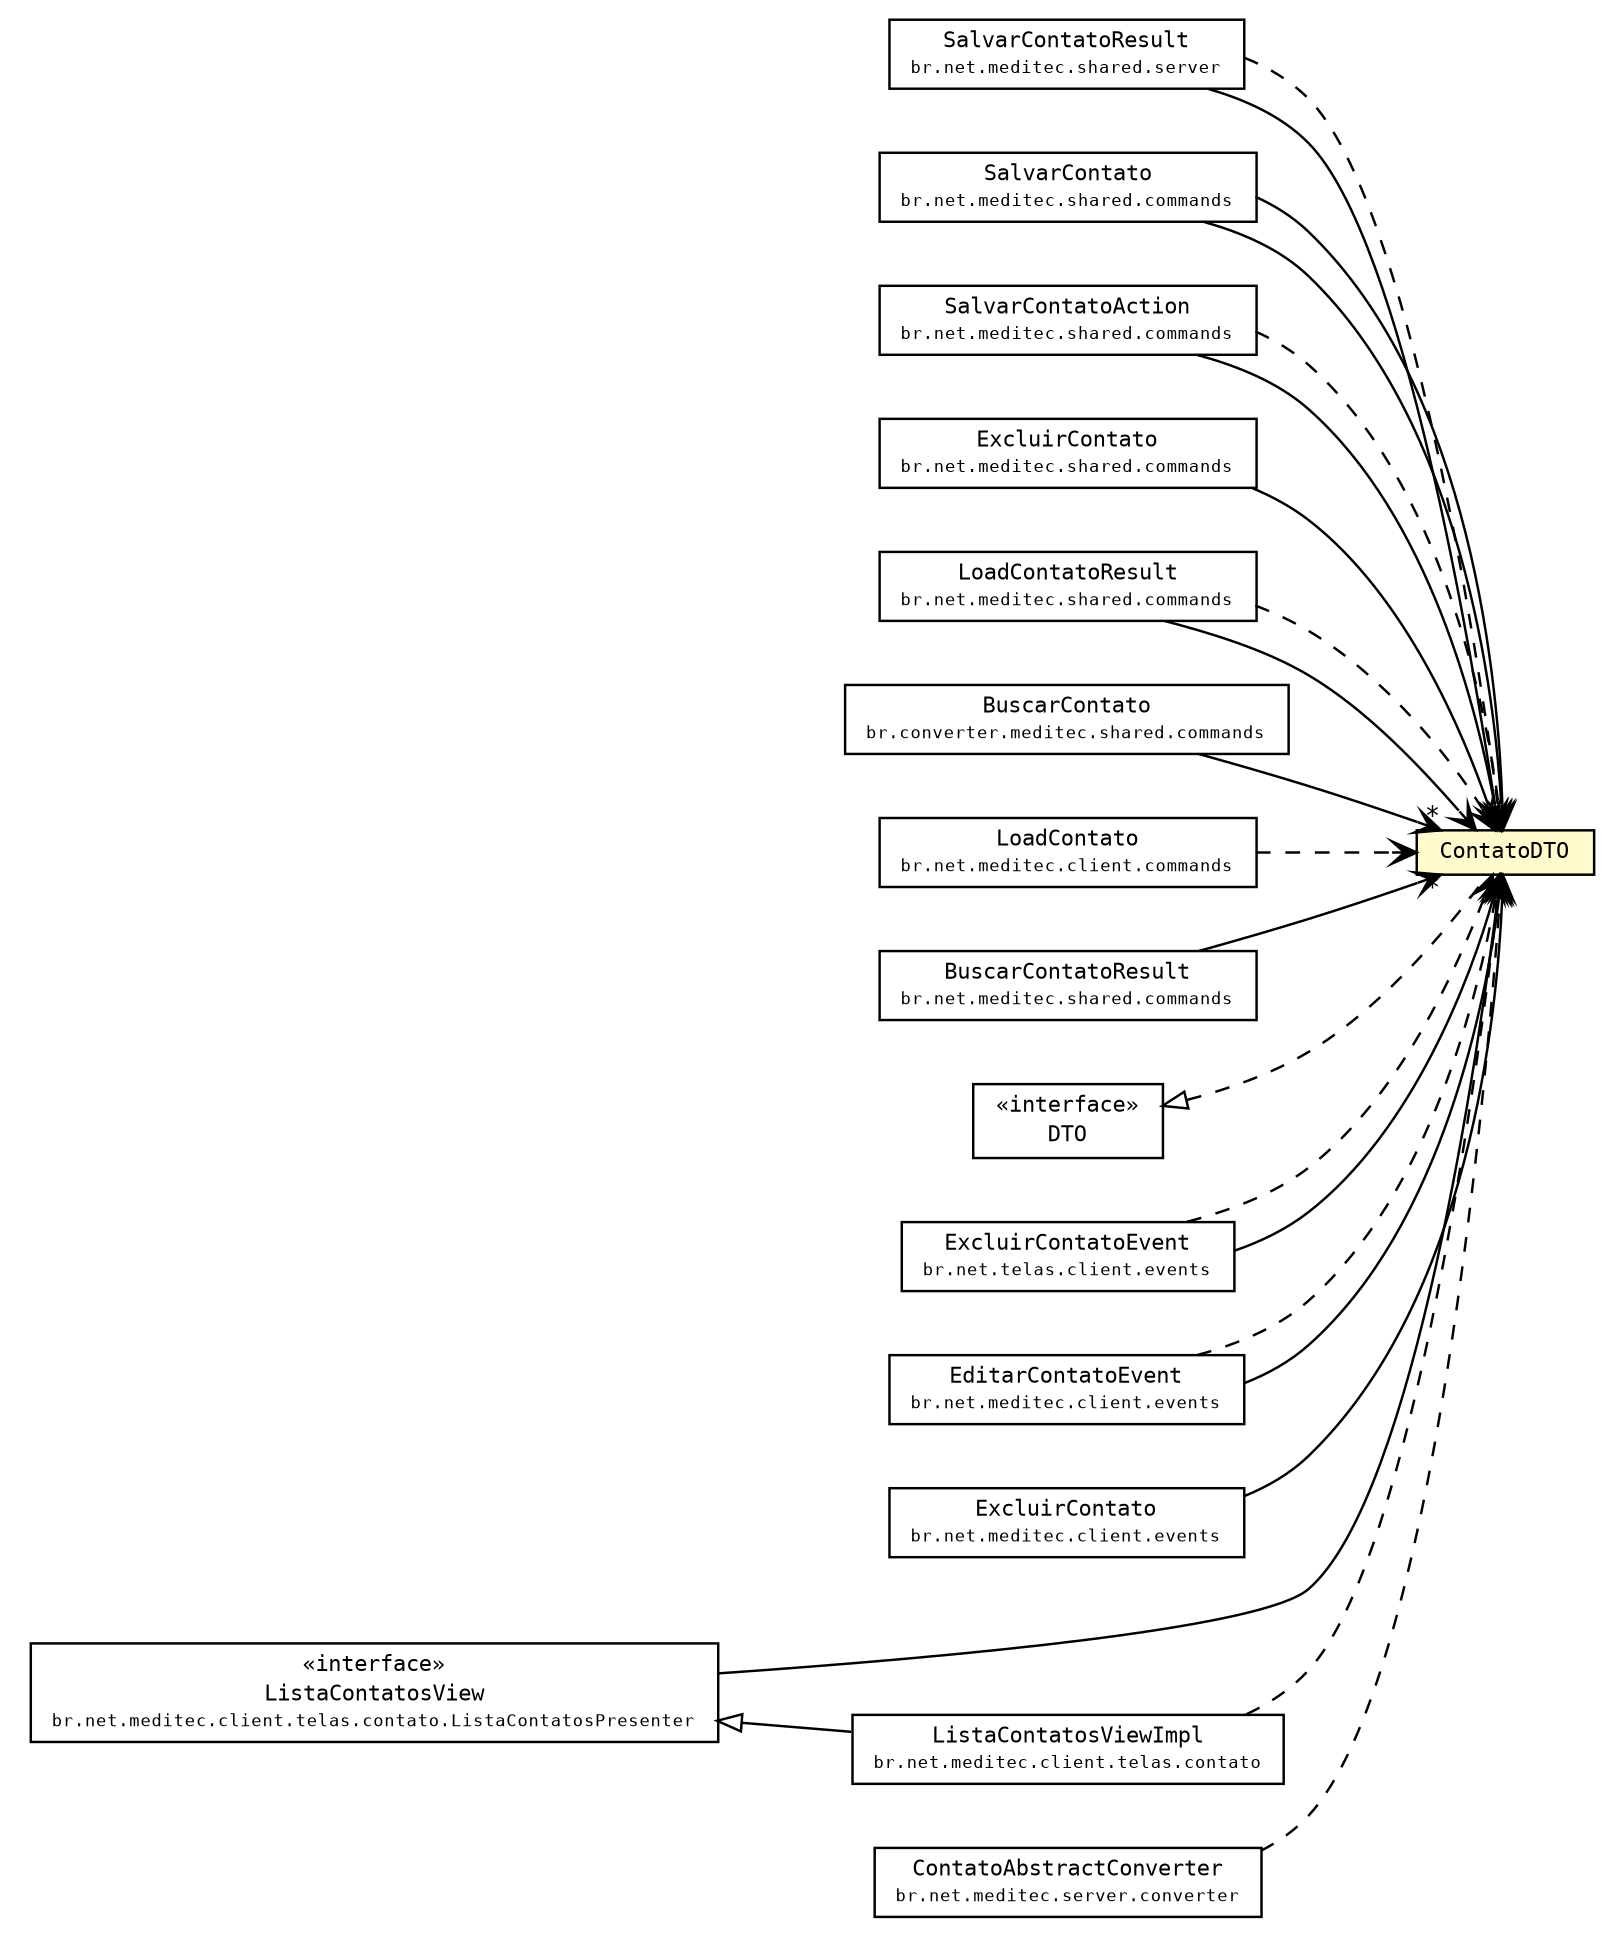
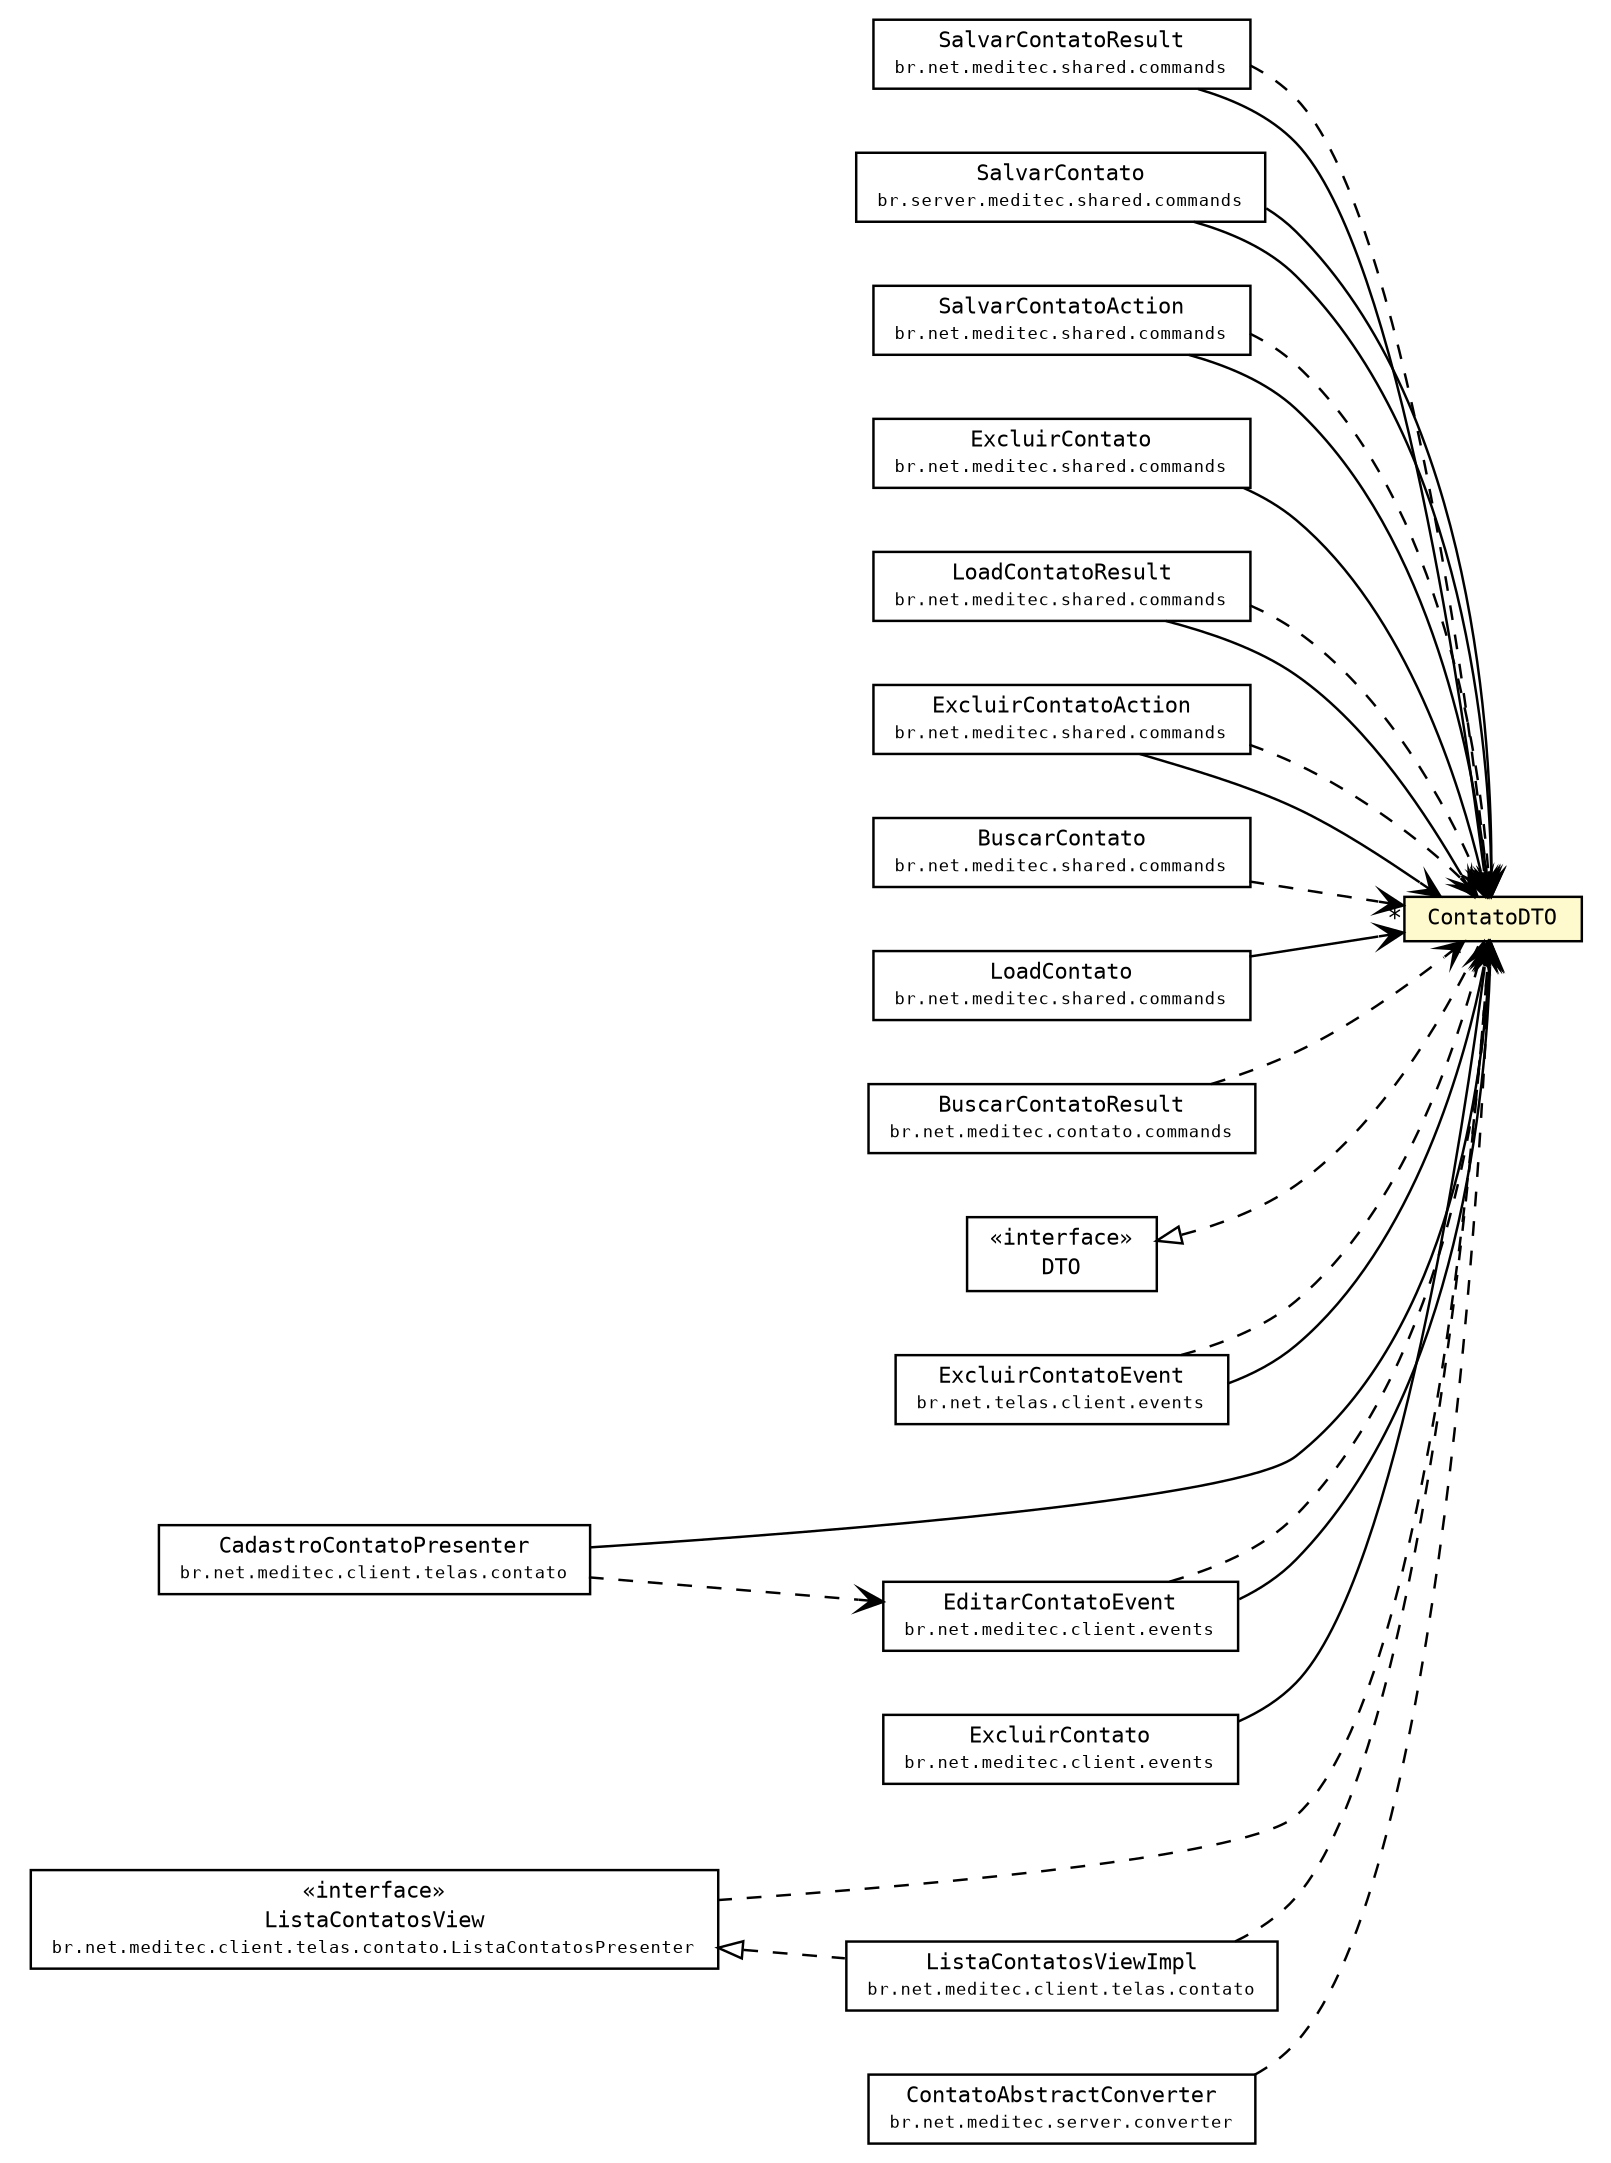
(1067, 68) -> (1062, 68)
(1068, 201) -> (1061, 201)
none -> (1061, 719)
(1067, 733) -> (1062, 866)
(1309, 786) -> (1314, 892)
(1324, 853) -> (1314, 947)
(1068, 866) -> (1062, 999)
(1309, 919) -> (1334, 1032)
(1068, 999) -> (1062, 1132)
(1346, 1540) -> (1366, 1689)
none -> (373, 1560)
(796, 1727) -> (794, 1954)
